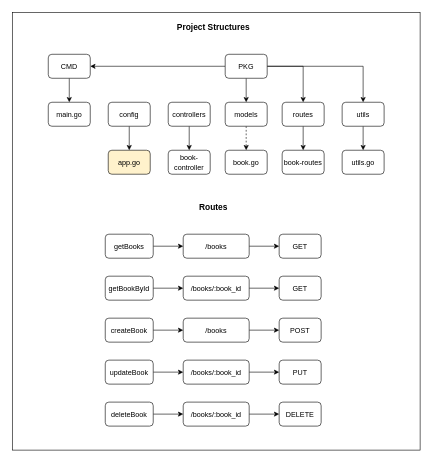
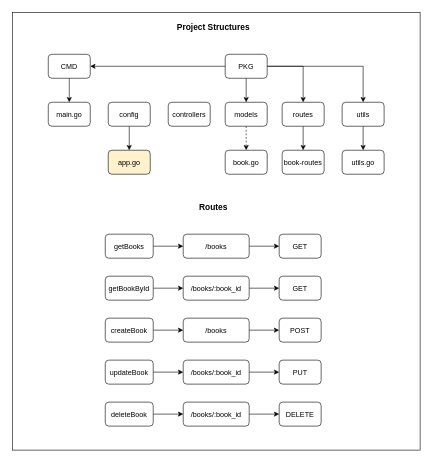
(189, 144) -> none
(189, 162) -> none
